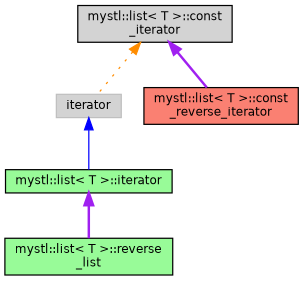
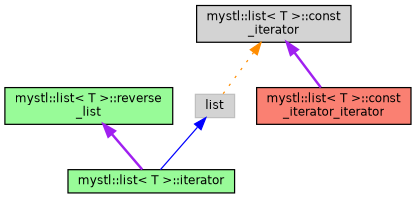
(89, 106) -> (215, 106)
(221, 106) -> (334, 106)
(89, 222) -> (127, 152)
